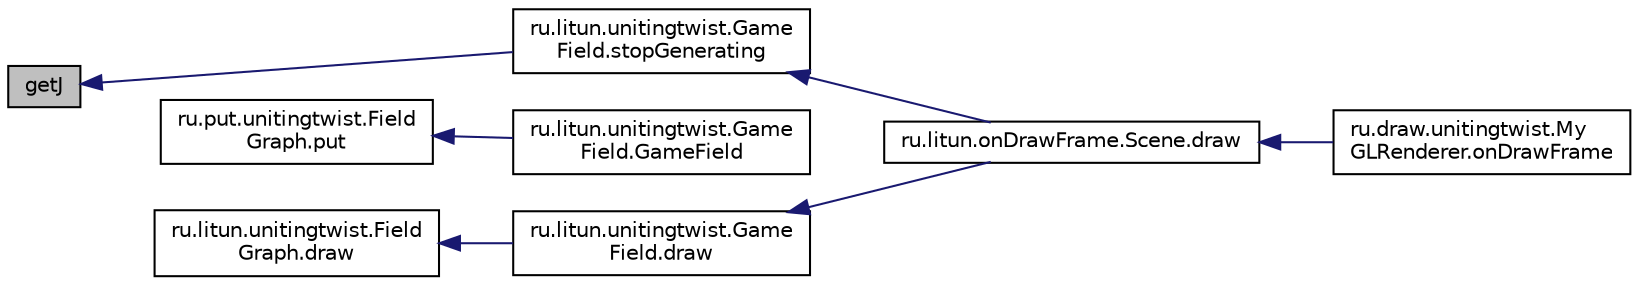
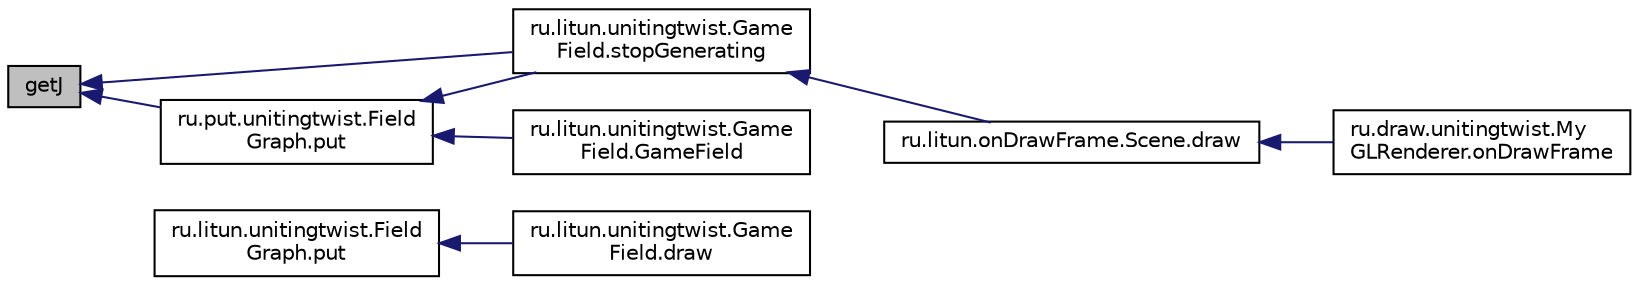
none -> (489, 84)
none -> (131, 102)
(900, 184) -> none
(297, 243) -> (297, 243)
